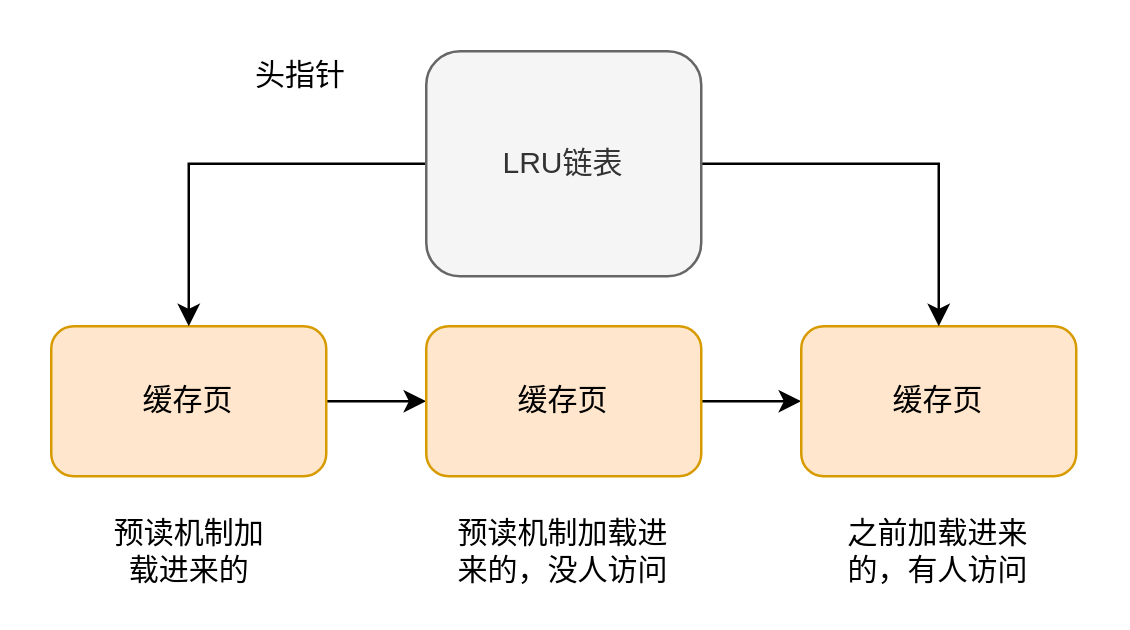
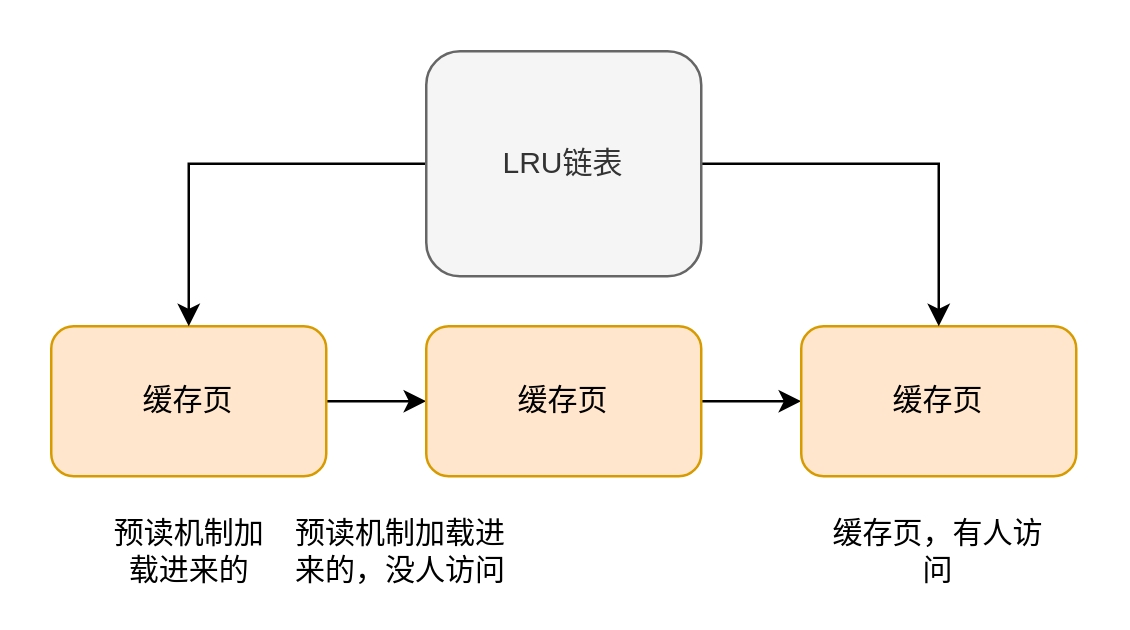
(301, 76) -> none
(564, 551) -> (401, 551)
(939, 551) -> (939, 551)
